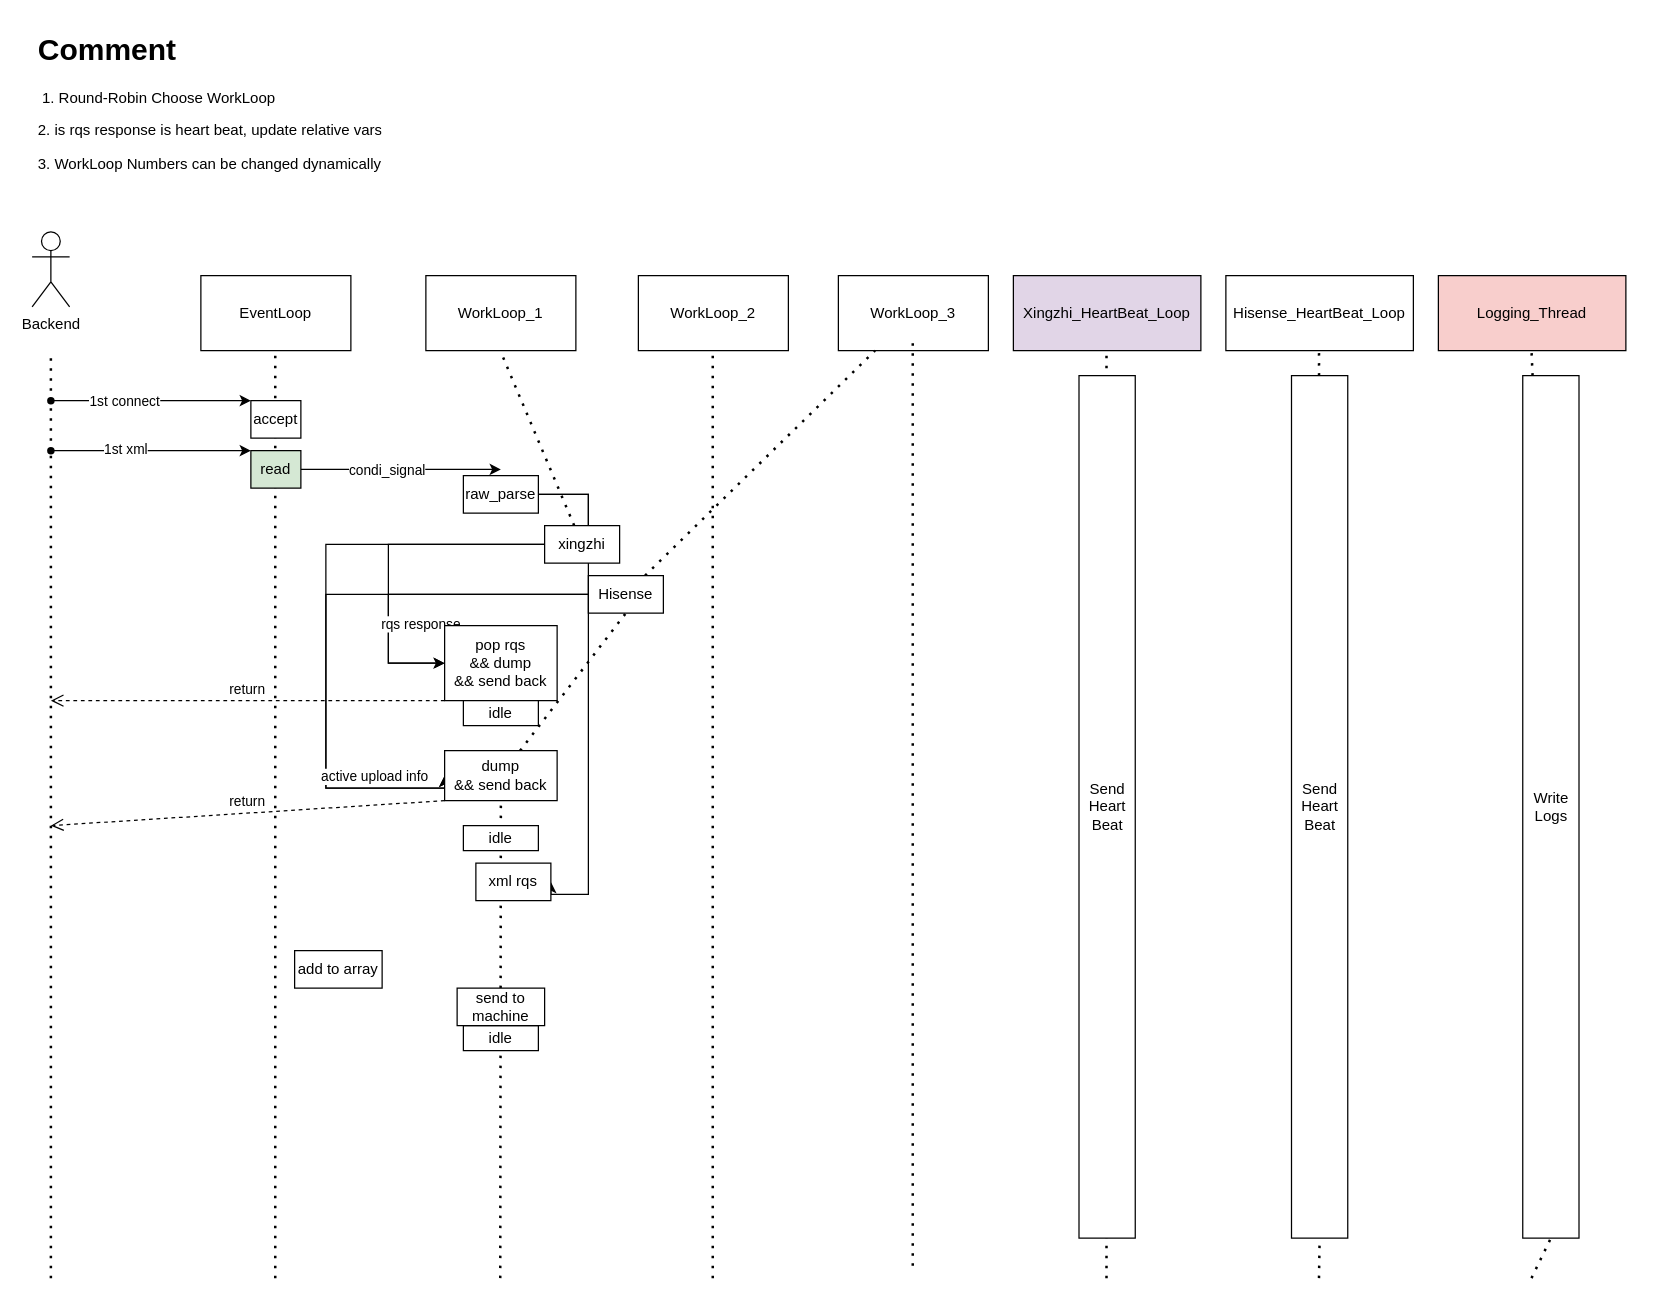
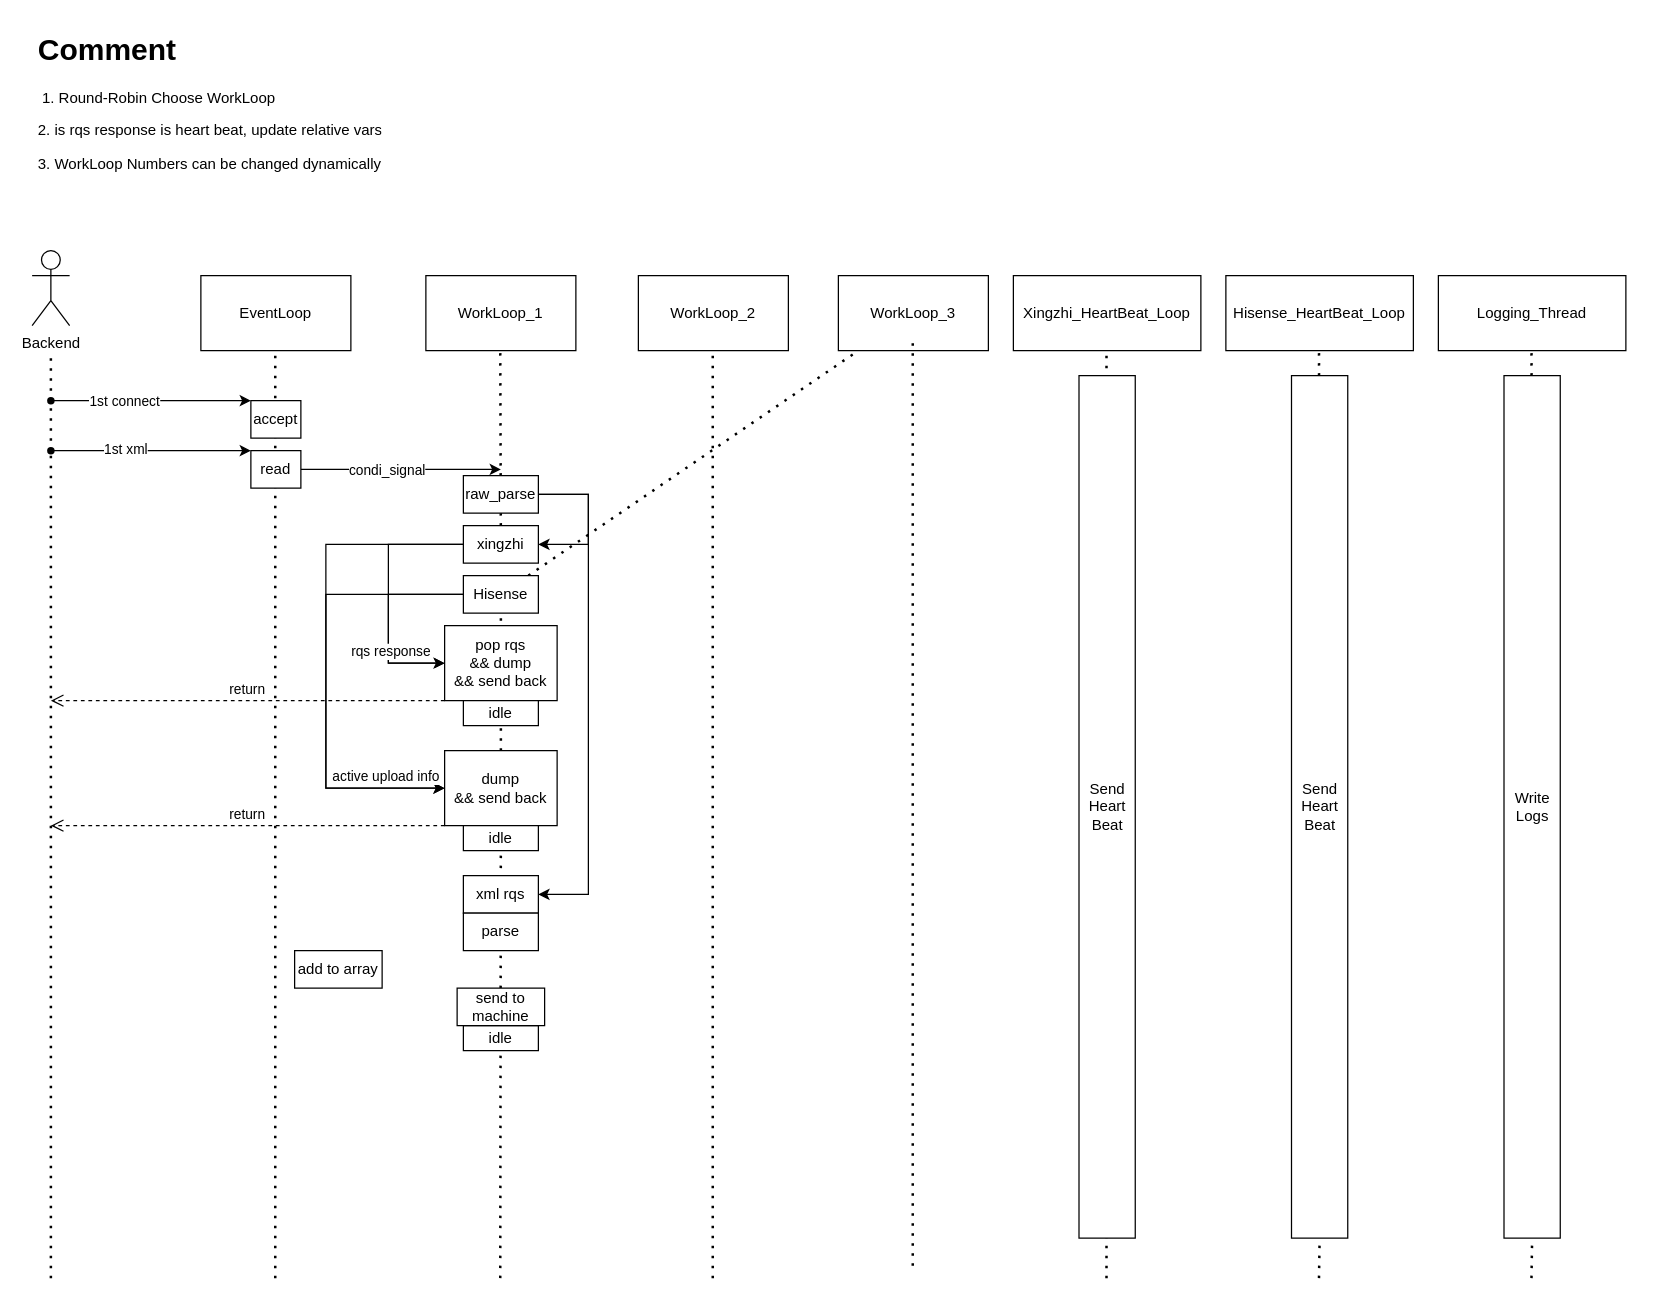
(51, 269) -> (51, 288)
(1107, 313) -> (1107, 313)
(1532, 313) -> (1532, 313)
(276, 469) -> (276, 469)
(582, 544) -> (501, 544)
(626, 594) -> (501, 594)
(501, 776) -> (501, 788)
(1551, 807) -> (1532, 807)
(513, 882) -> (501, 894)
none -> (501, 932)
